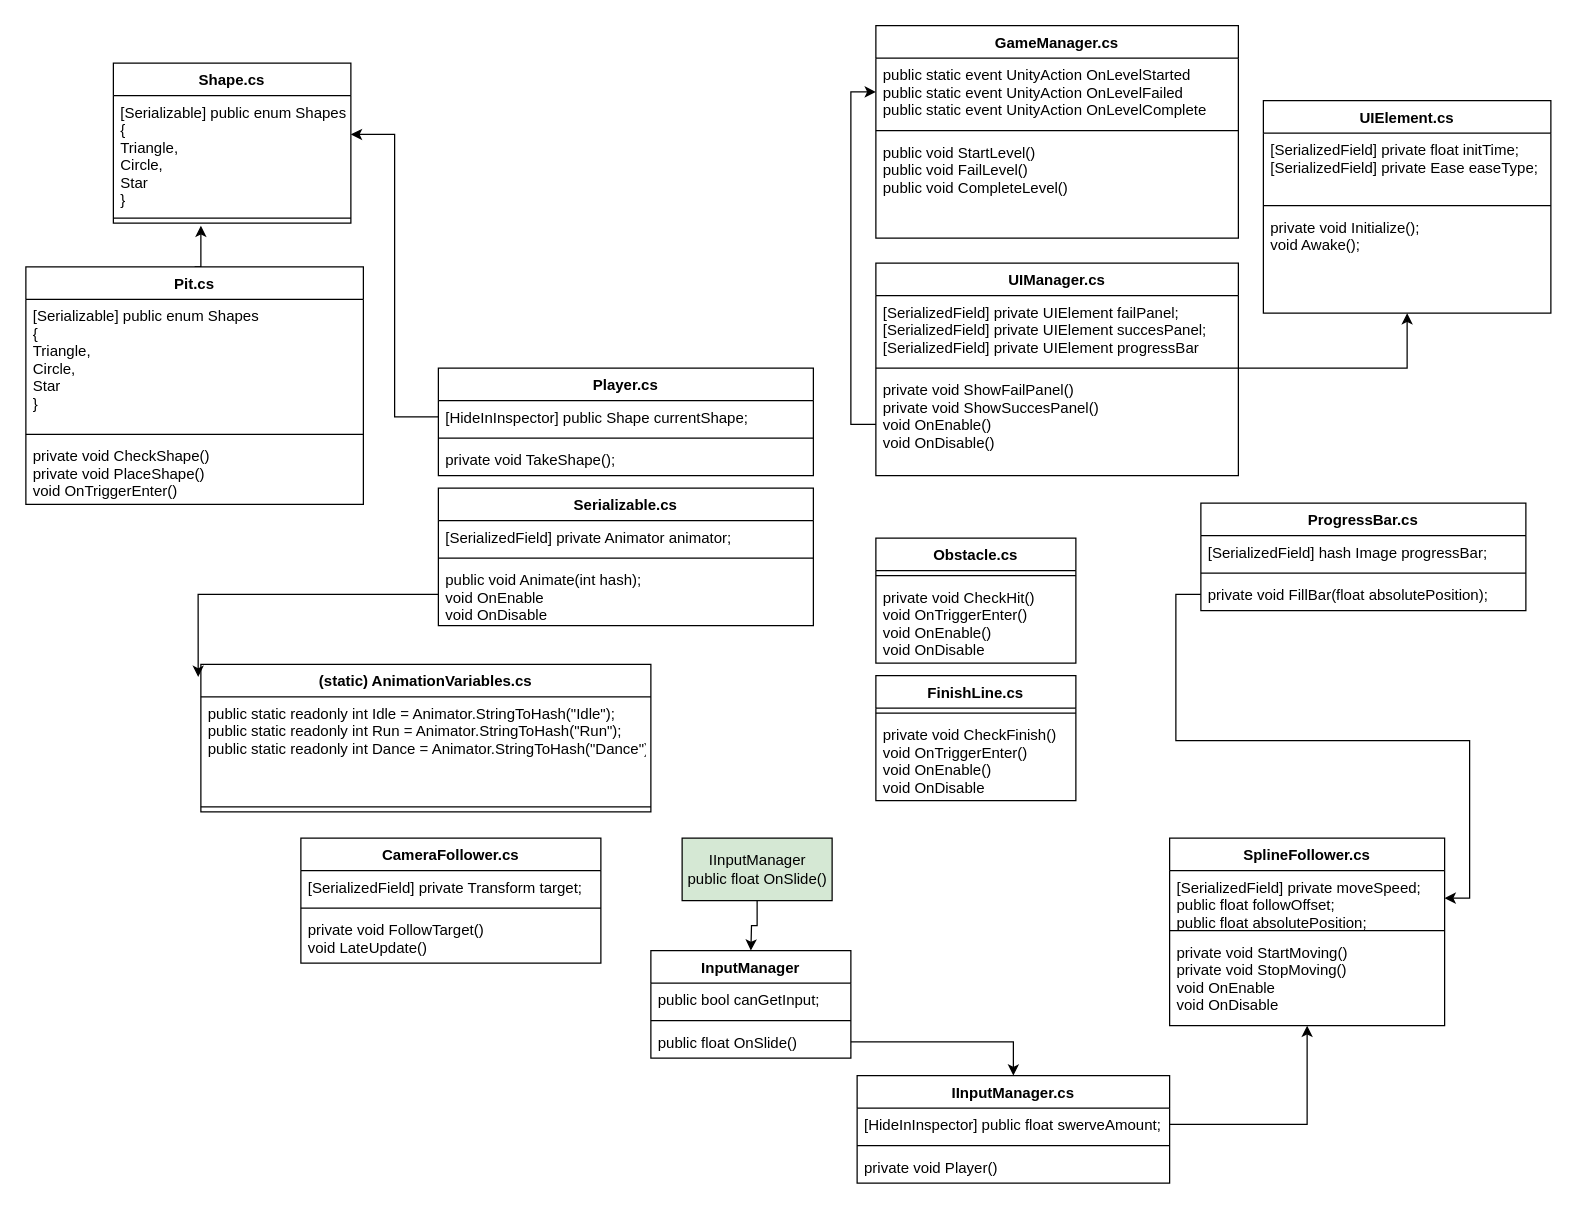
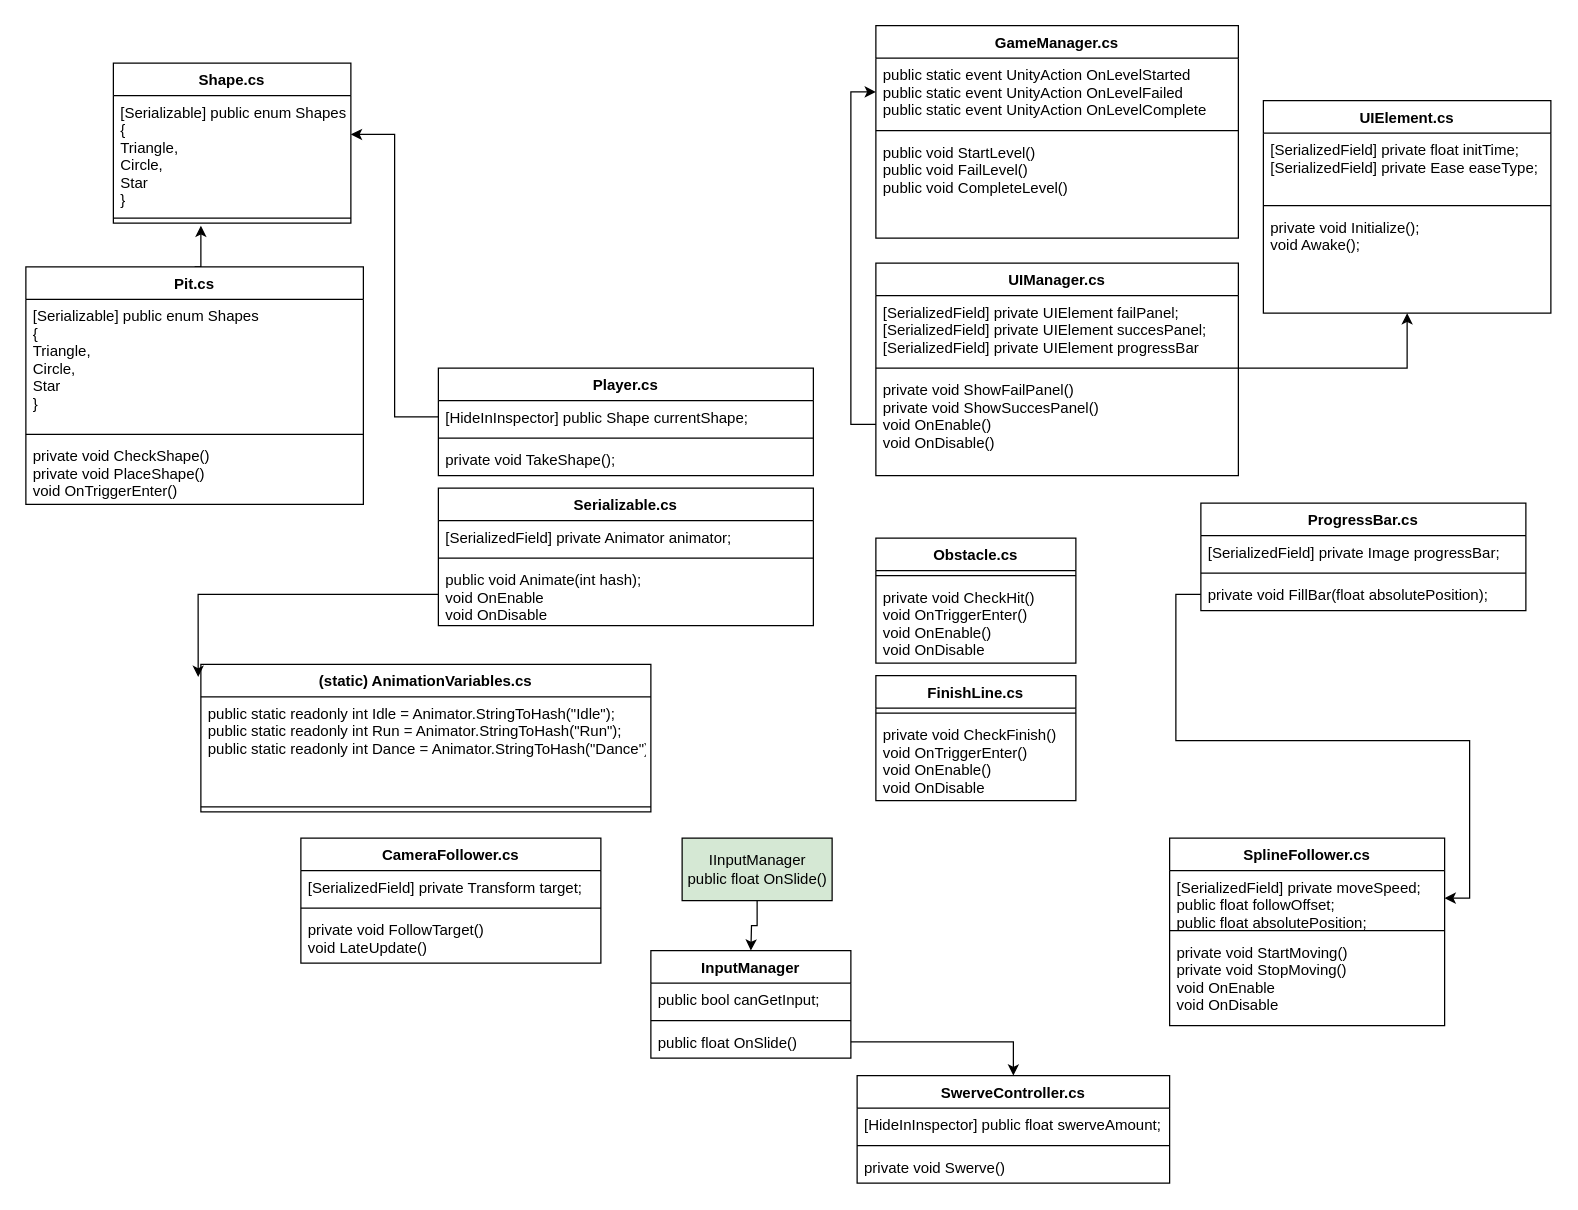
(1362, 553) -> (1373, 553)
(1013, 1093) -> (1013, 1093)
(1284, 1124) -> none
(942, 1168) -> (944, 1168)
